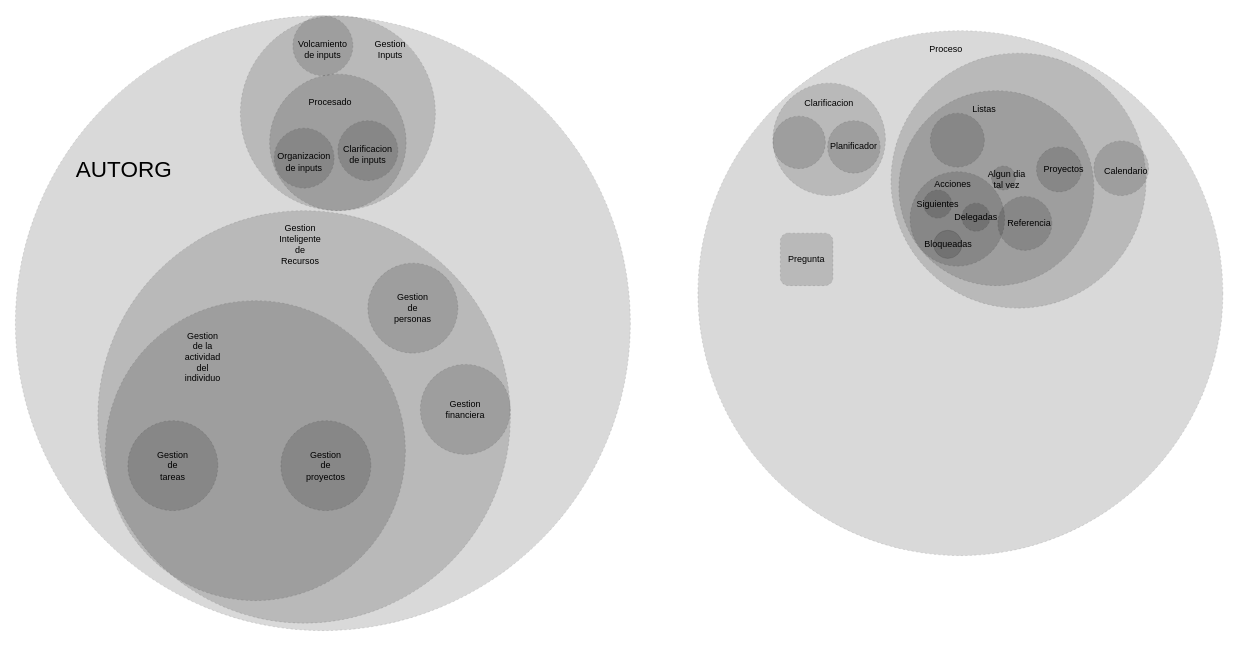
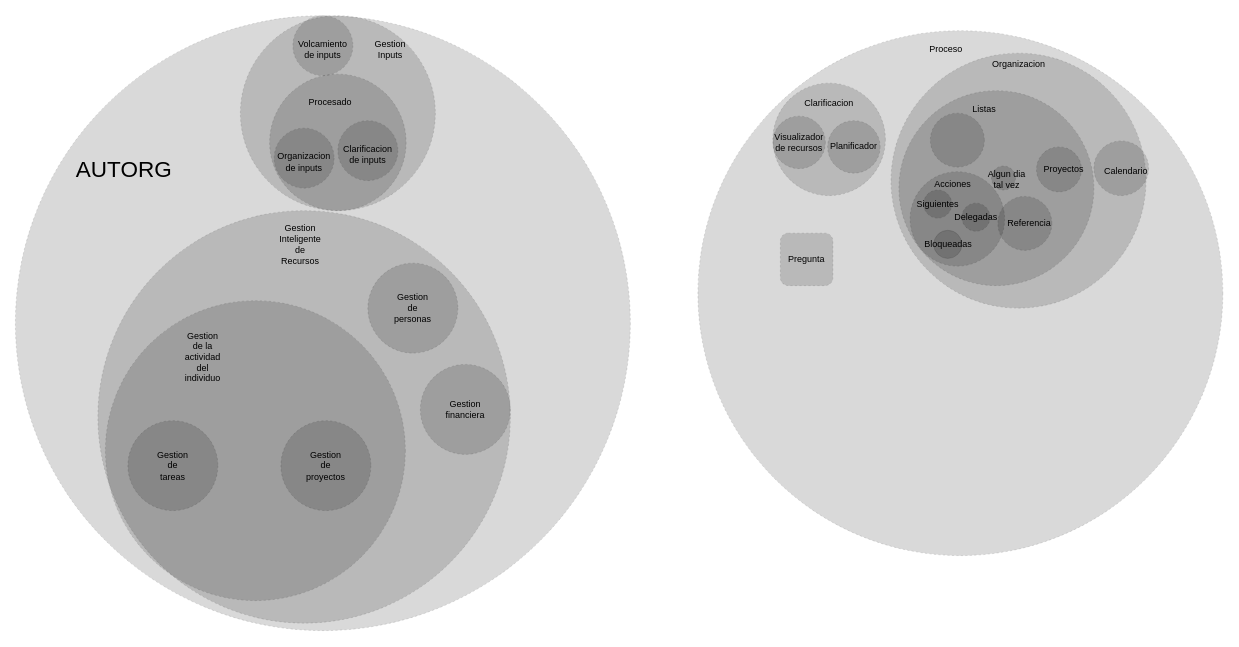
none -> (1019, 64)
none -> (799, 142)
